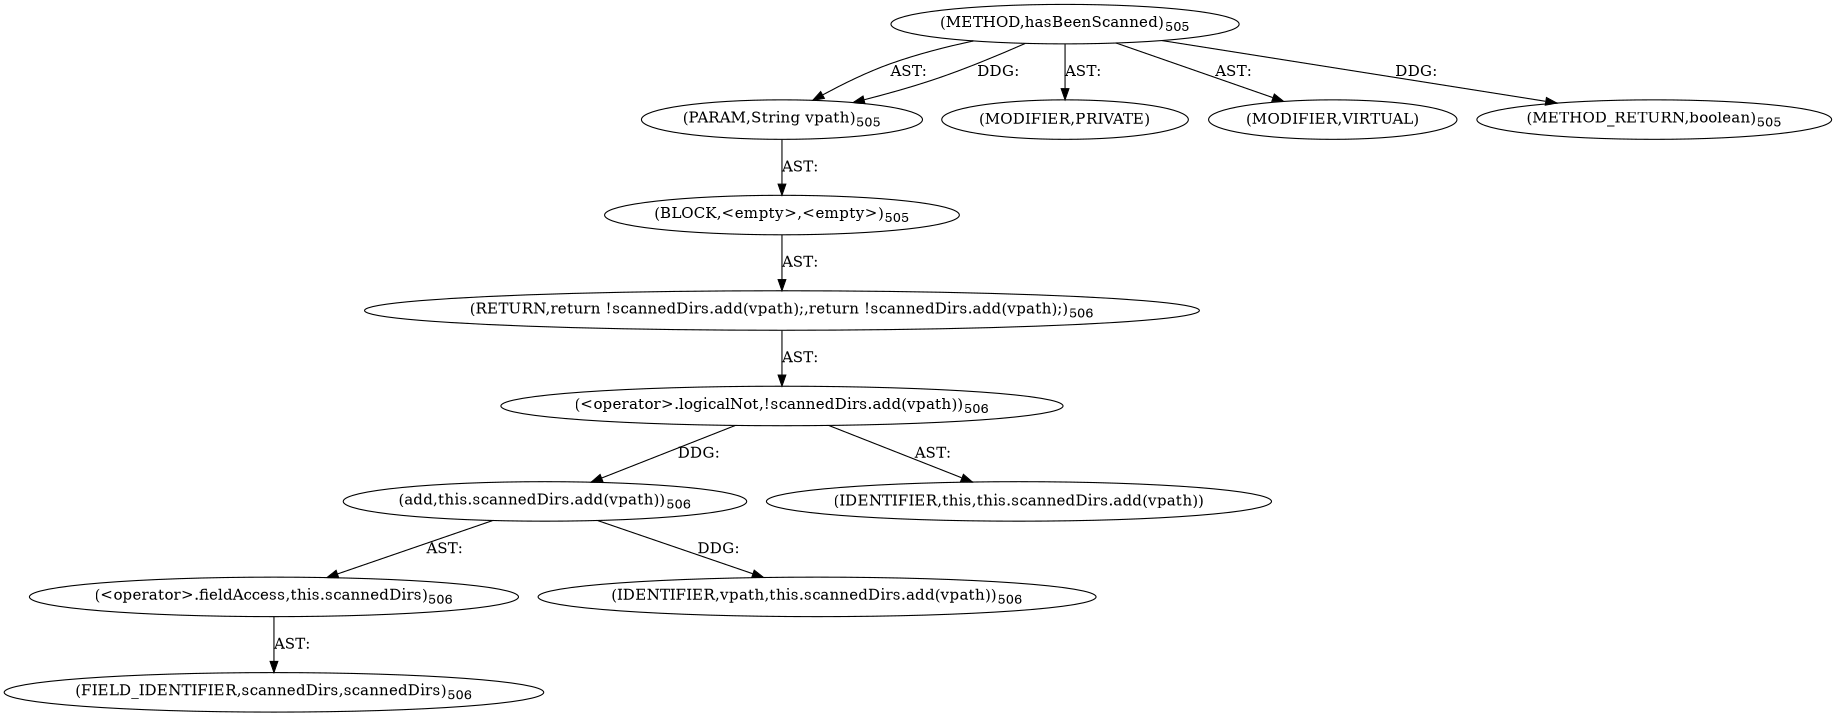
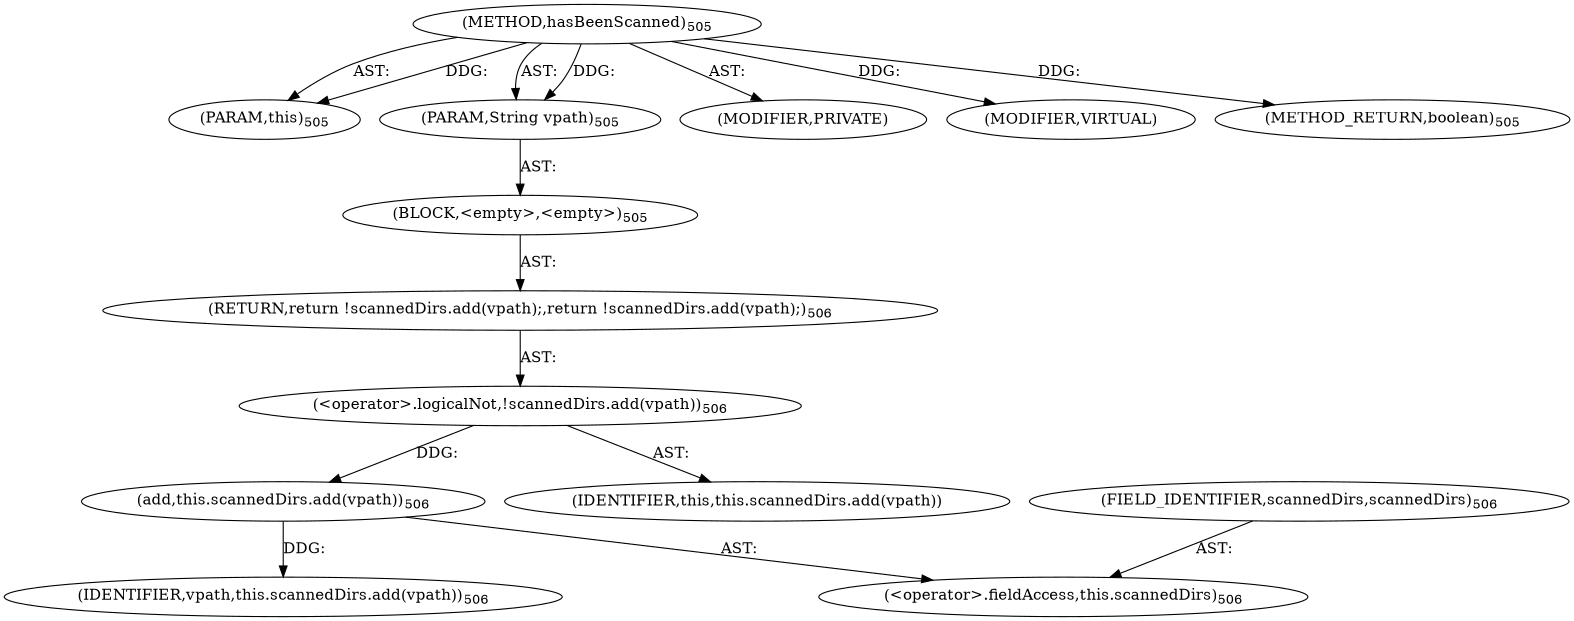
(1236, 72) -> (882, 72)
none -> (265, 120)
(274, 639) -> (1187, 547)
